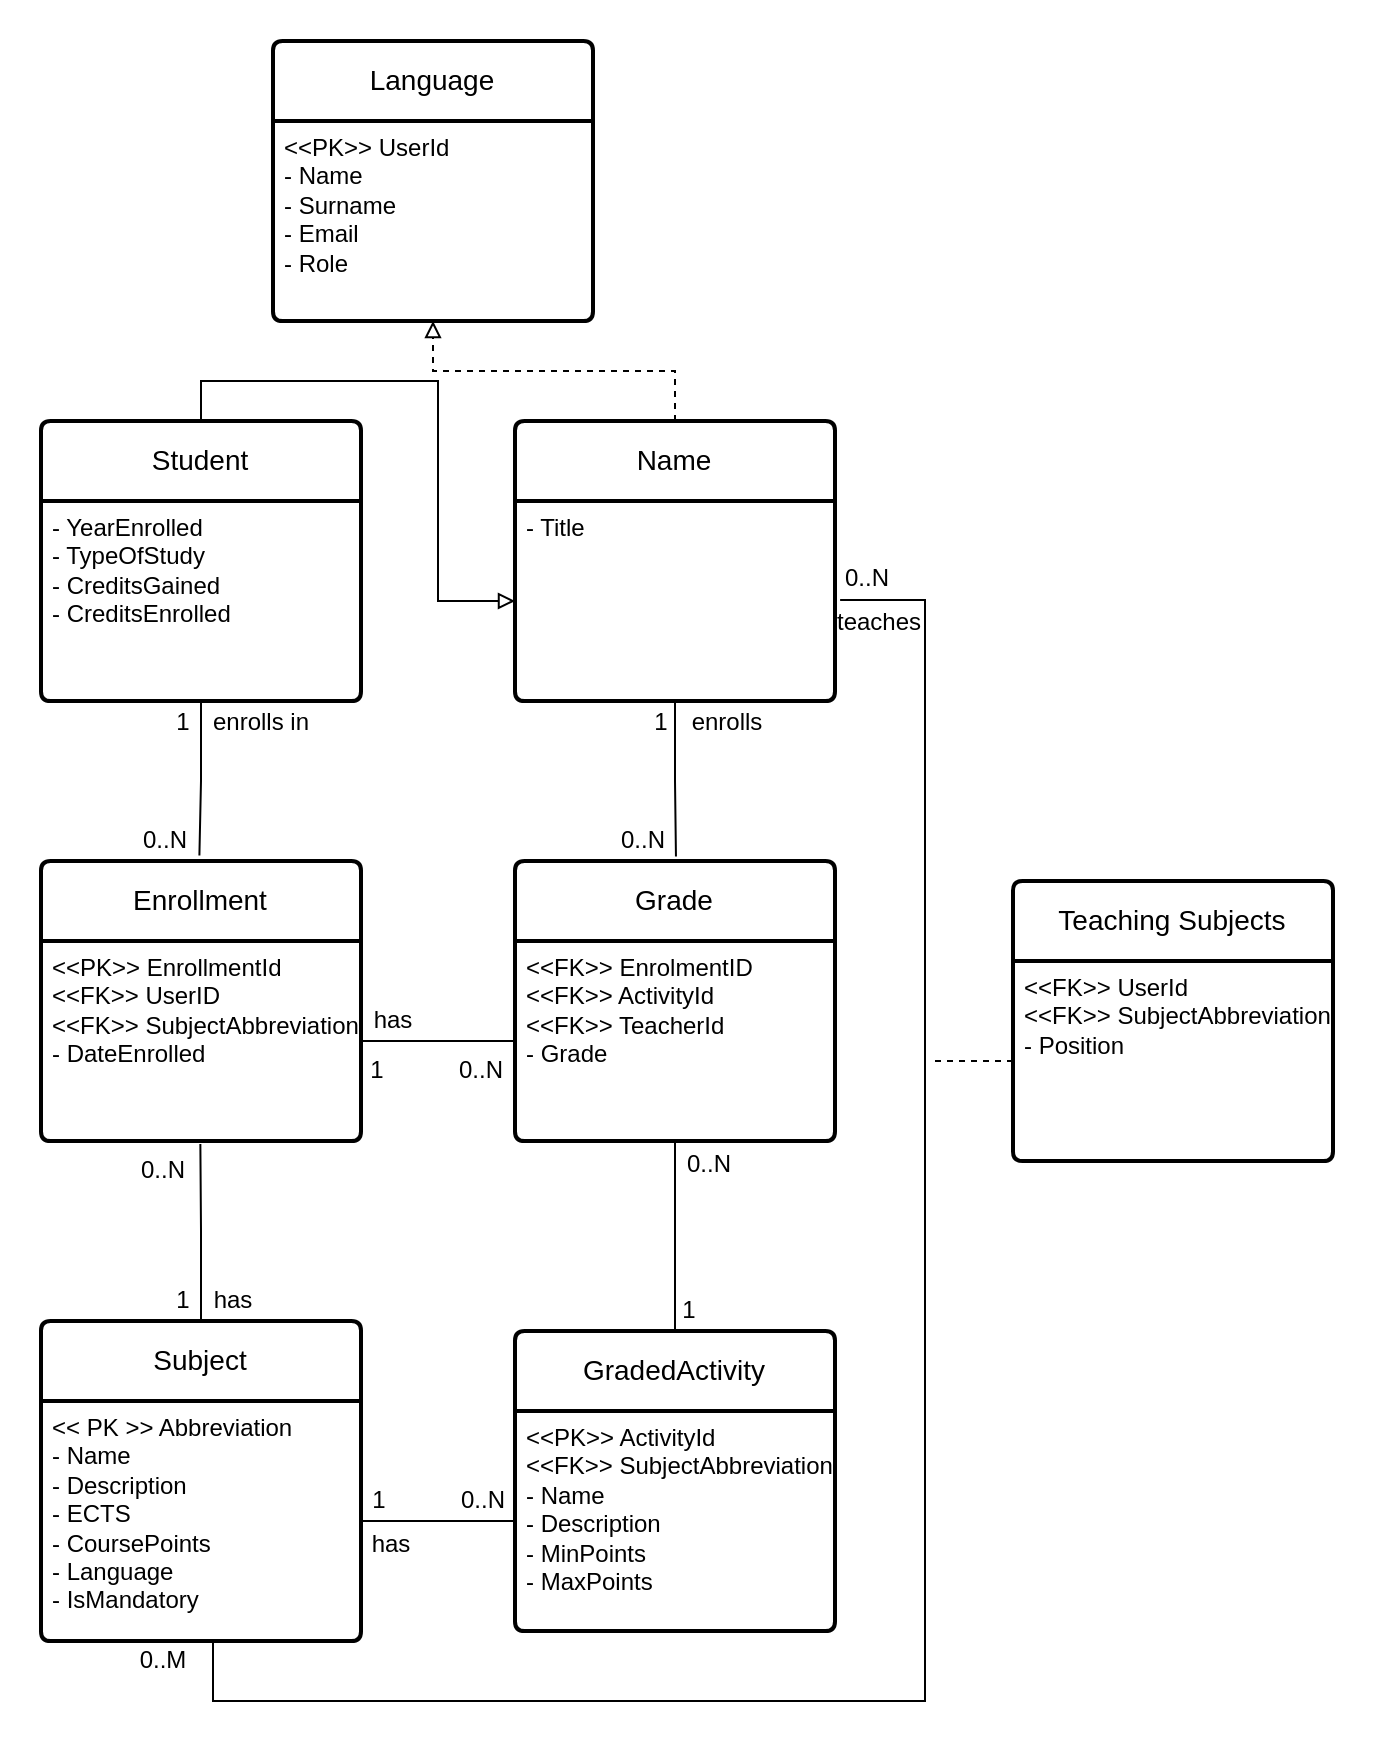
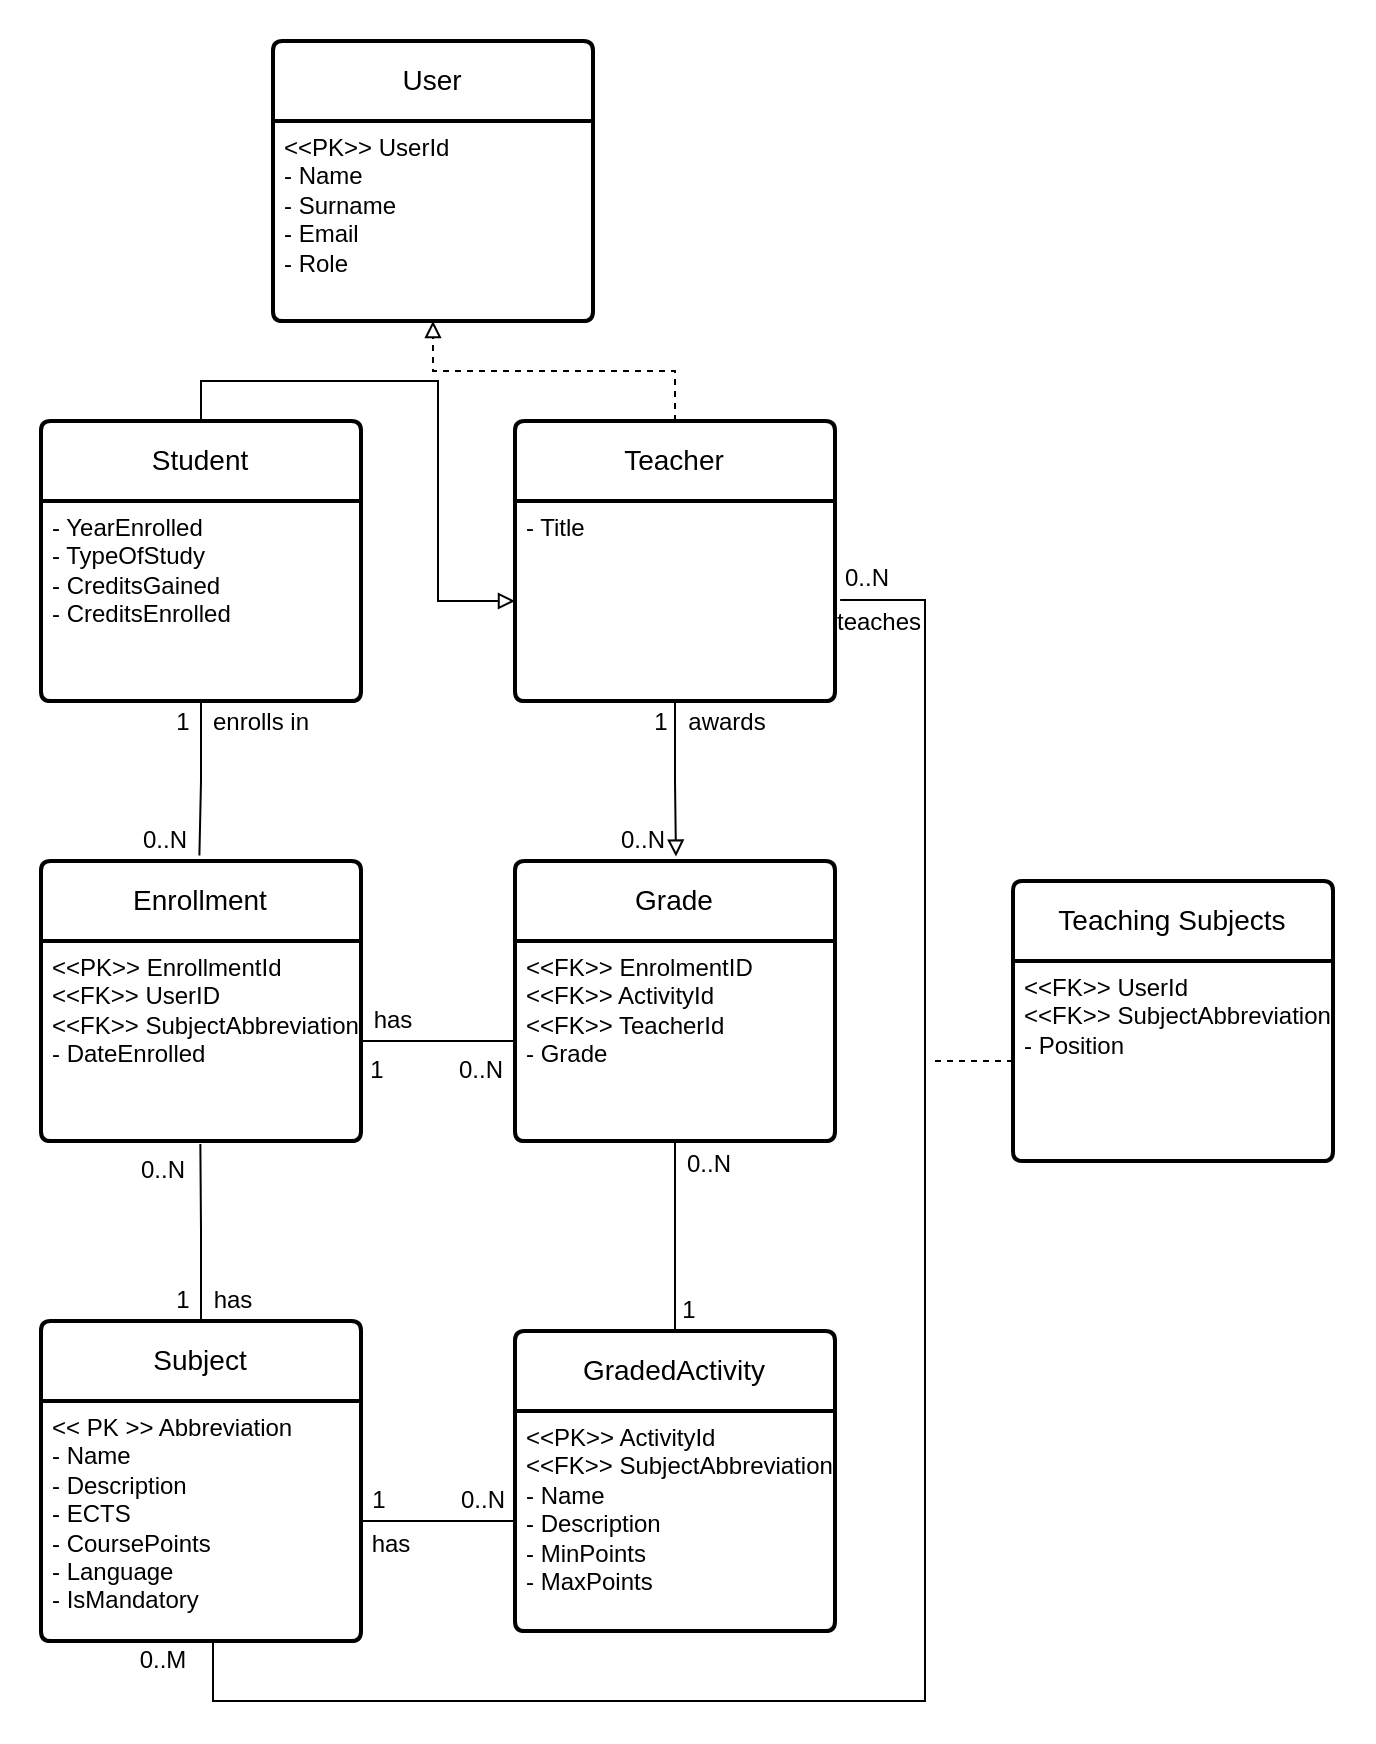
(433, 81) -> (433, 81)
(675, 461) -> (675, 461)
(728, 723) -> (728, 723)
(676, 845) -> (676, 838)
